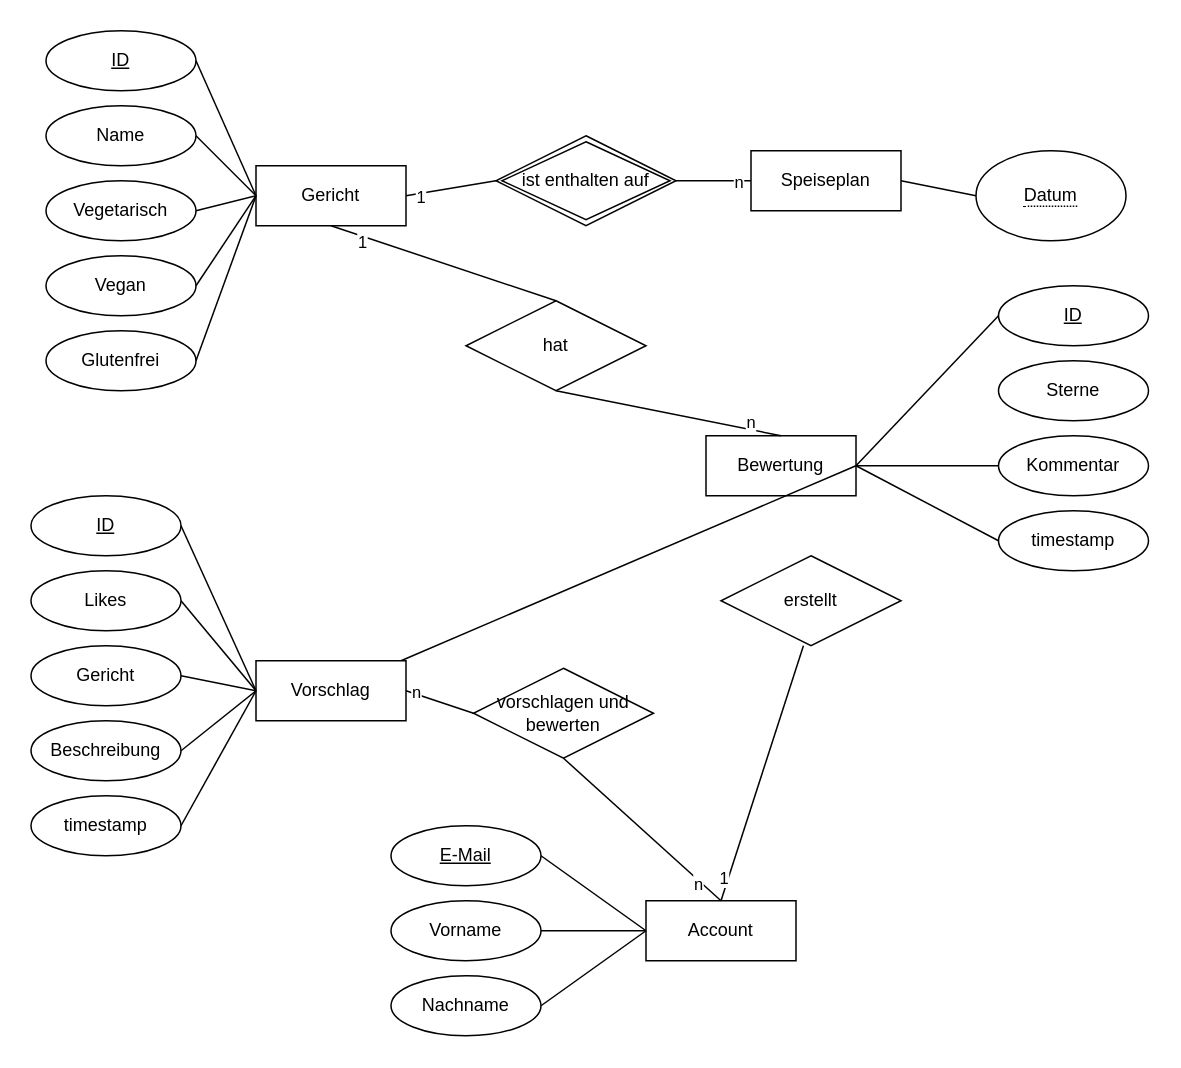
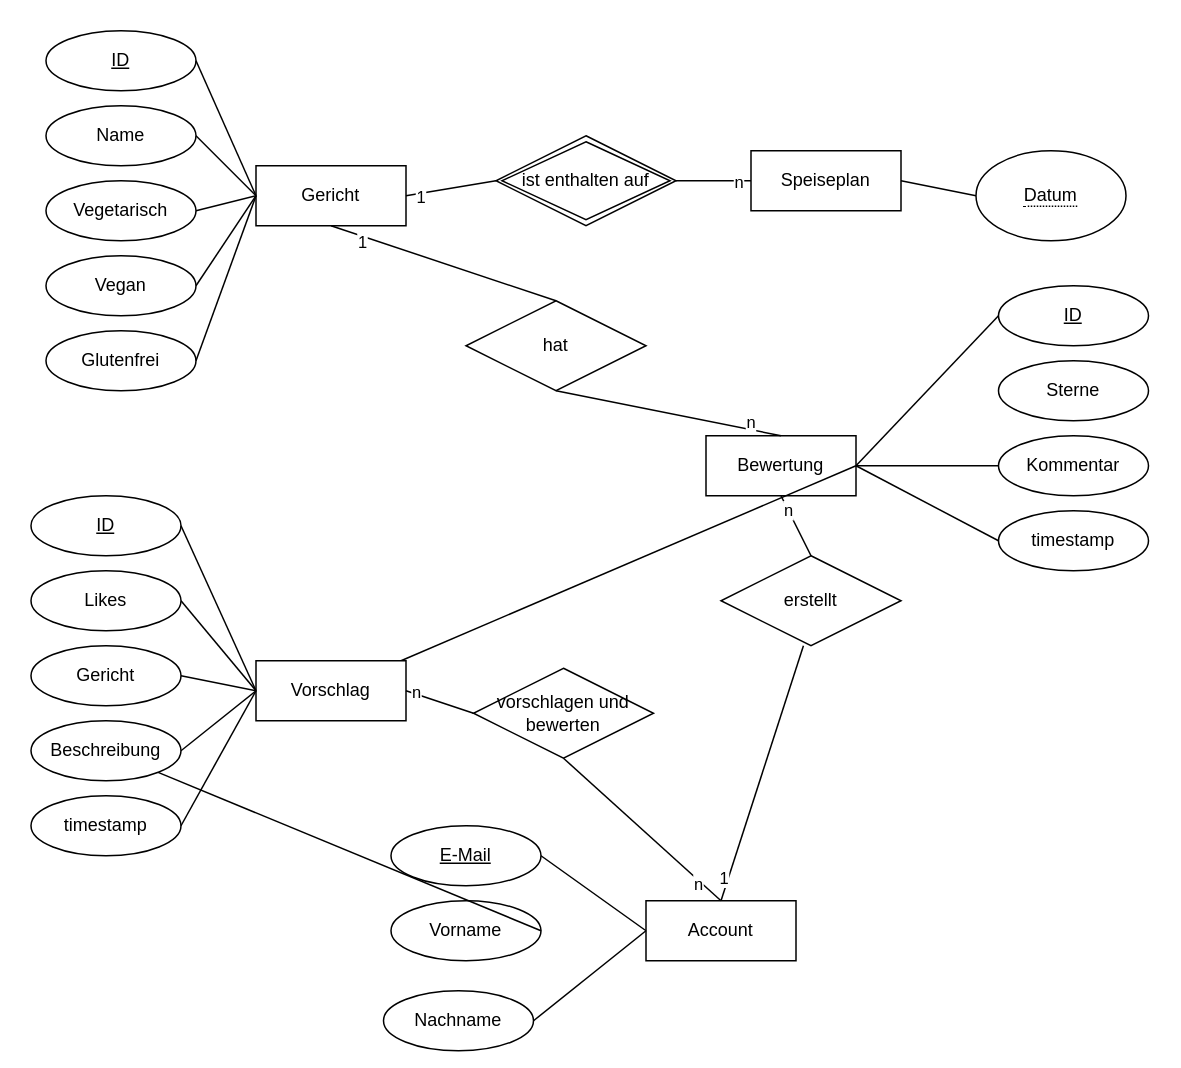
none -> (796, 527)
(590, 931) -> (349, 852)
(466, 1006) -> (458, 1021)
